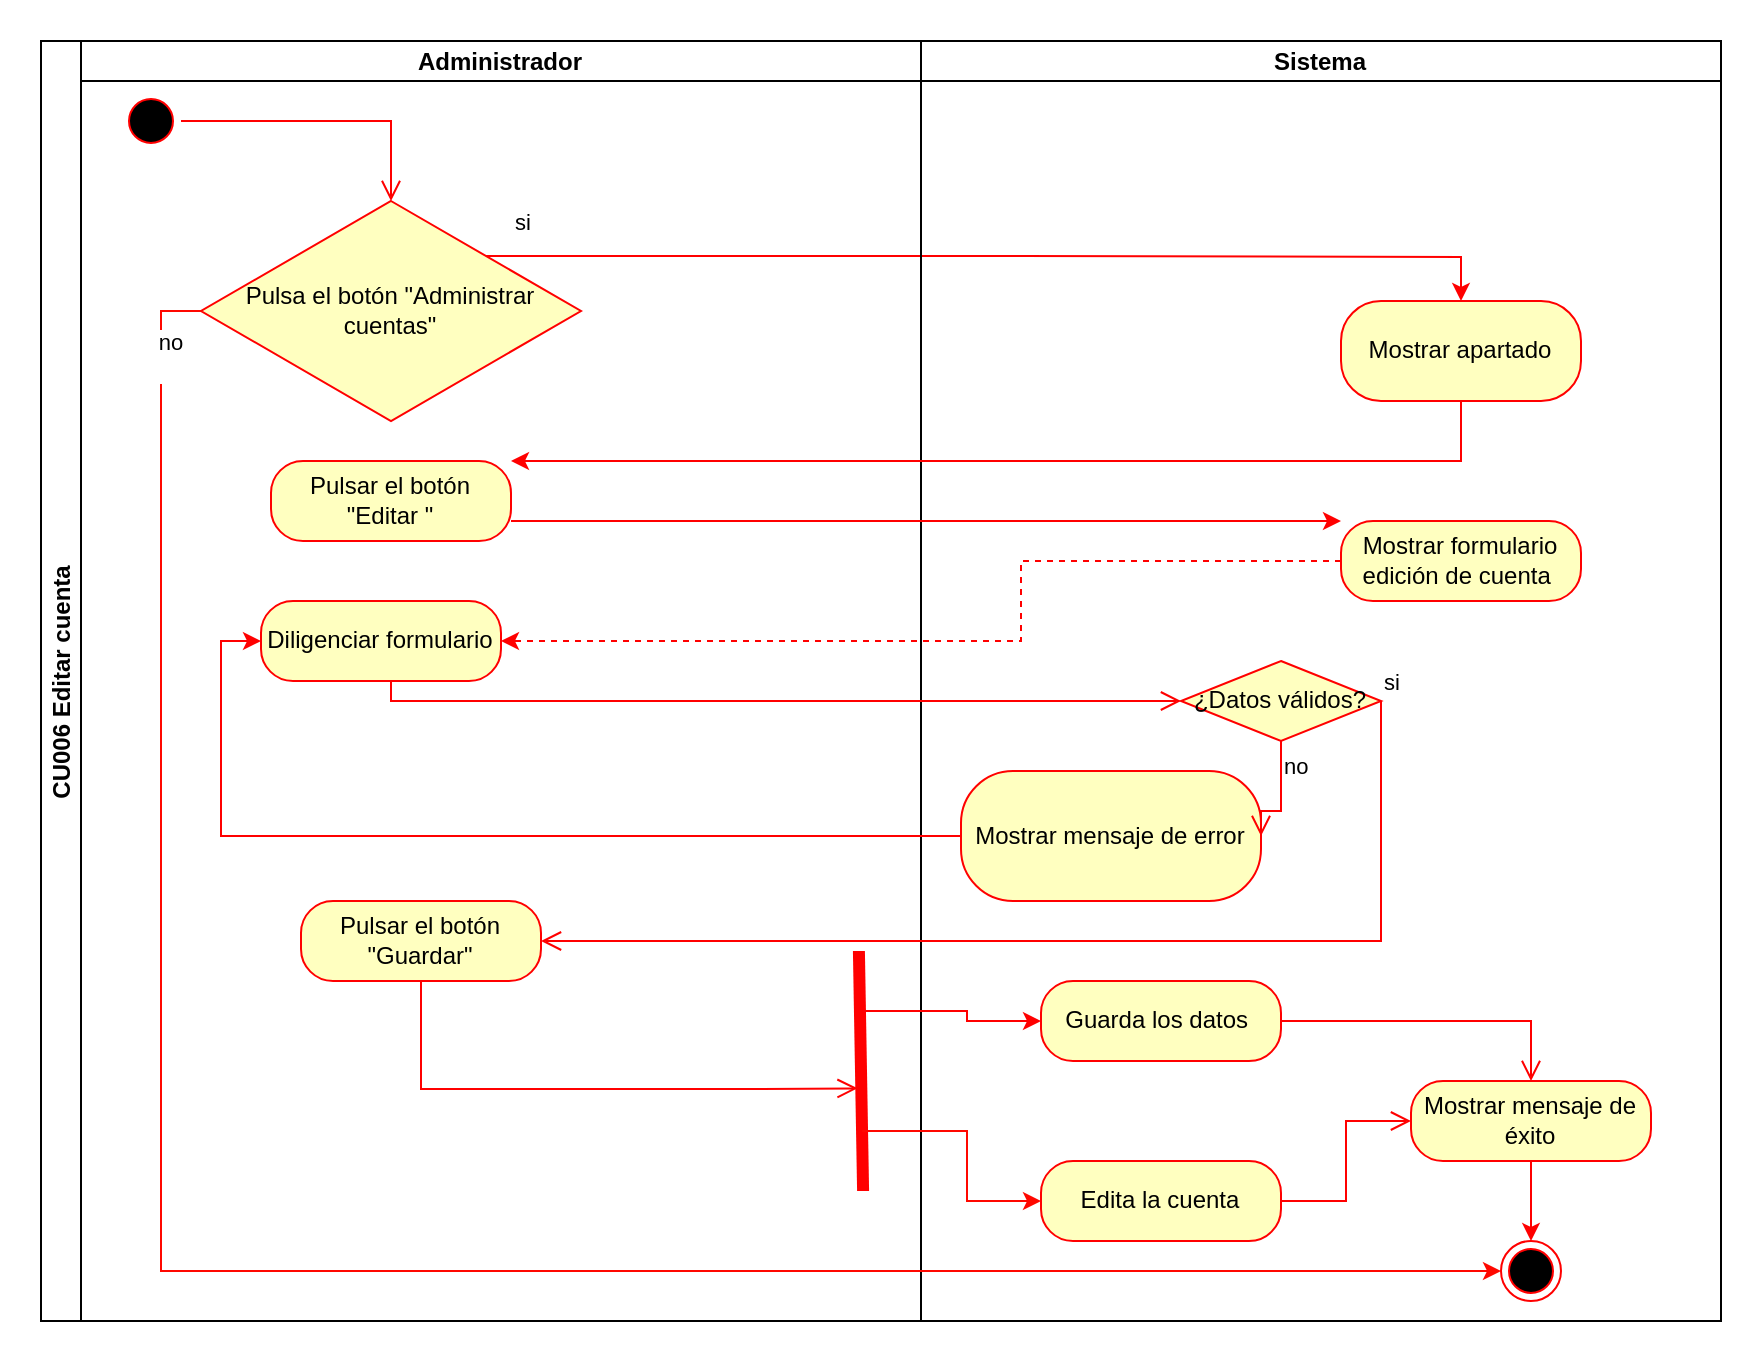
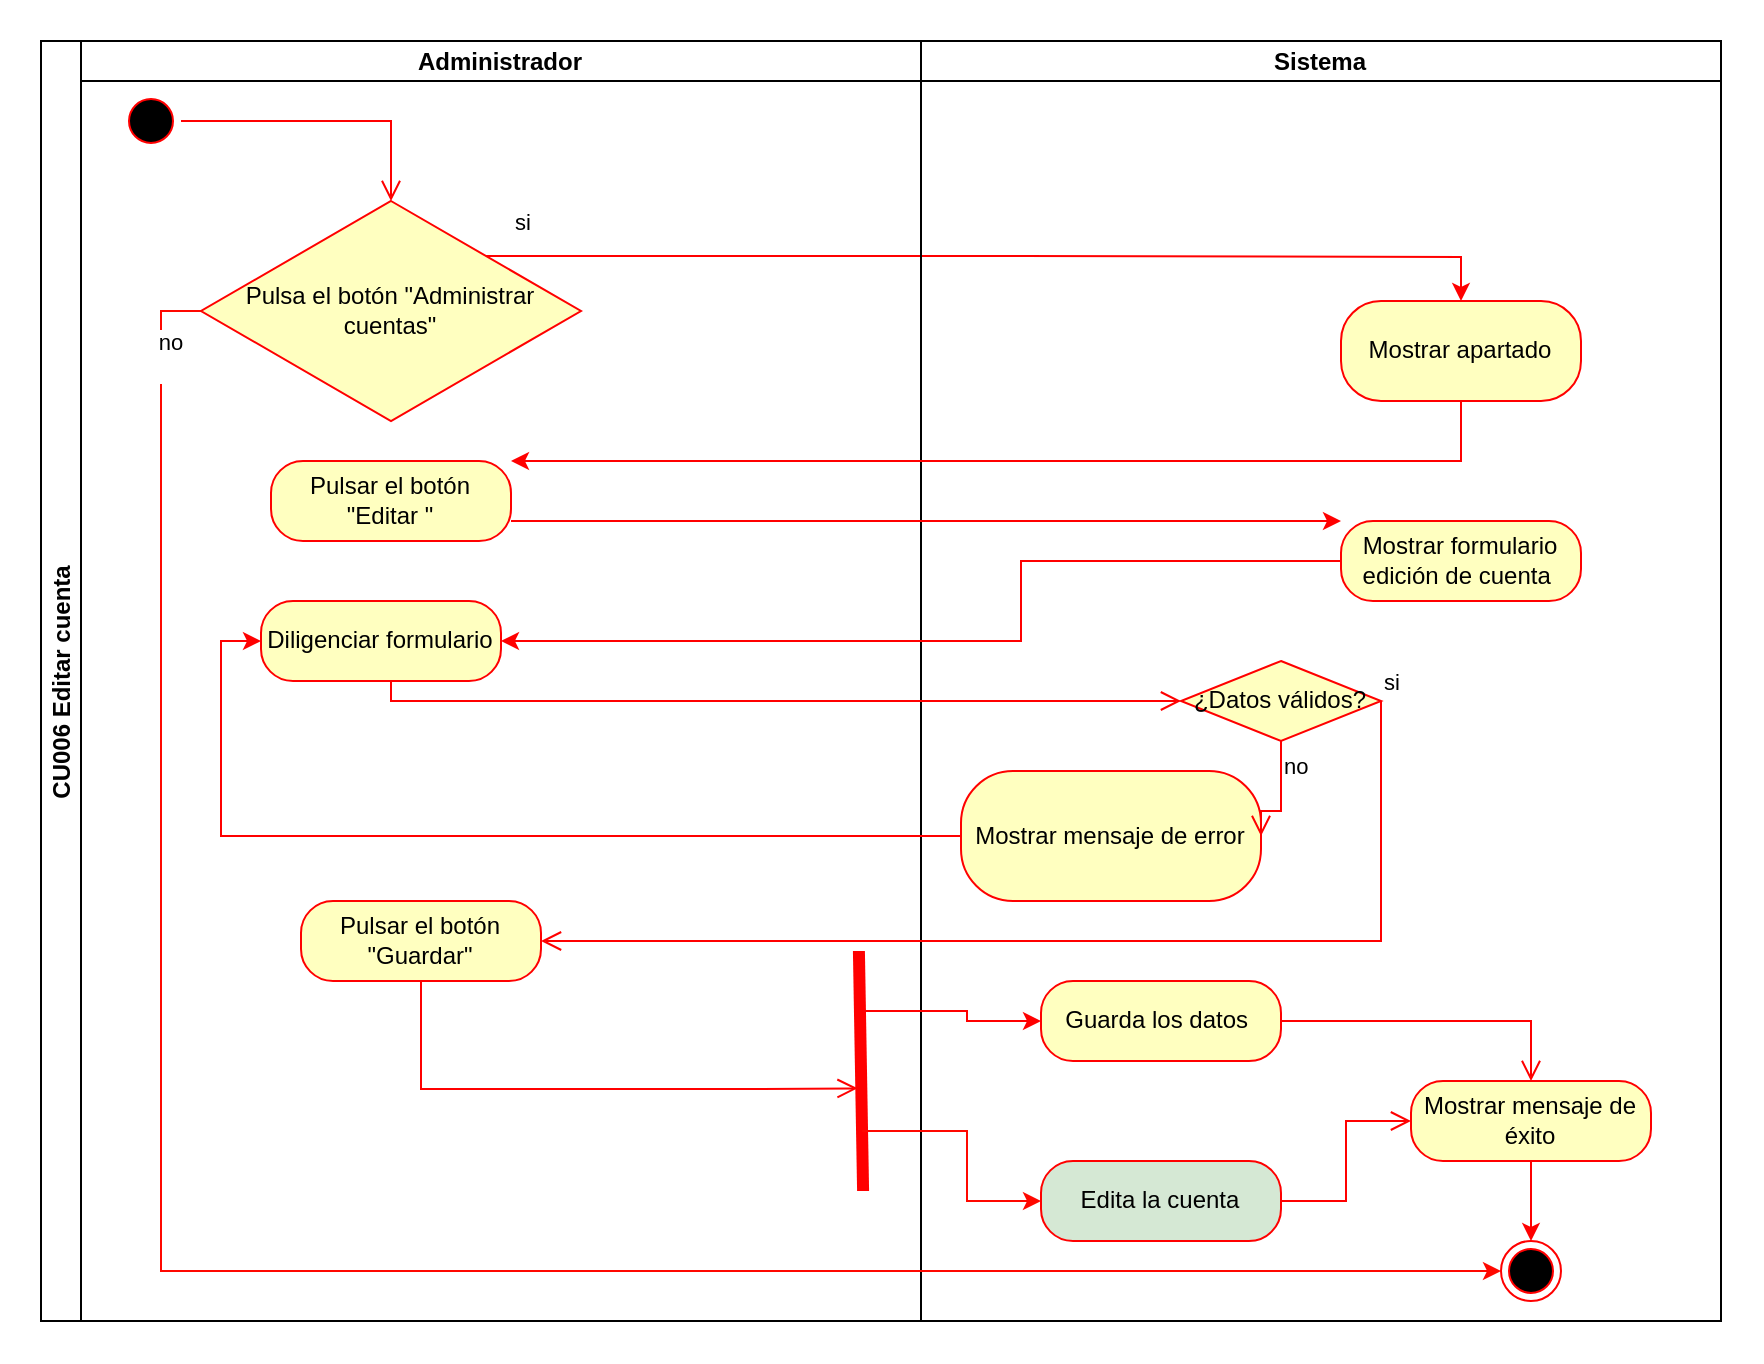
(1092, 561) -> (1092, 561)
(1161, 1201) -> (1161, 1201)
